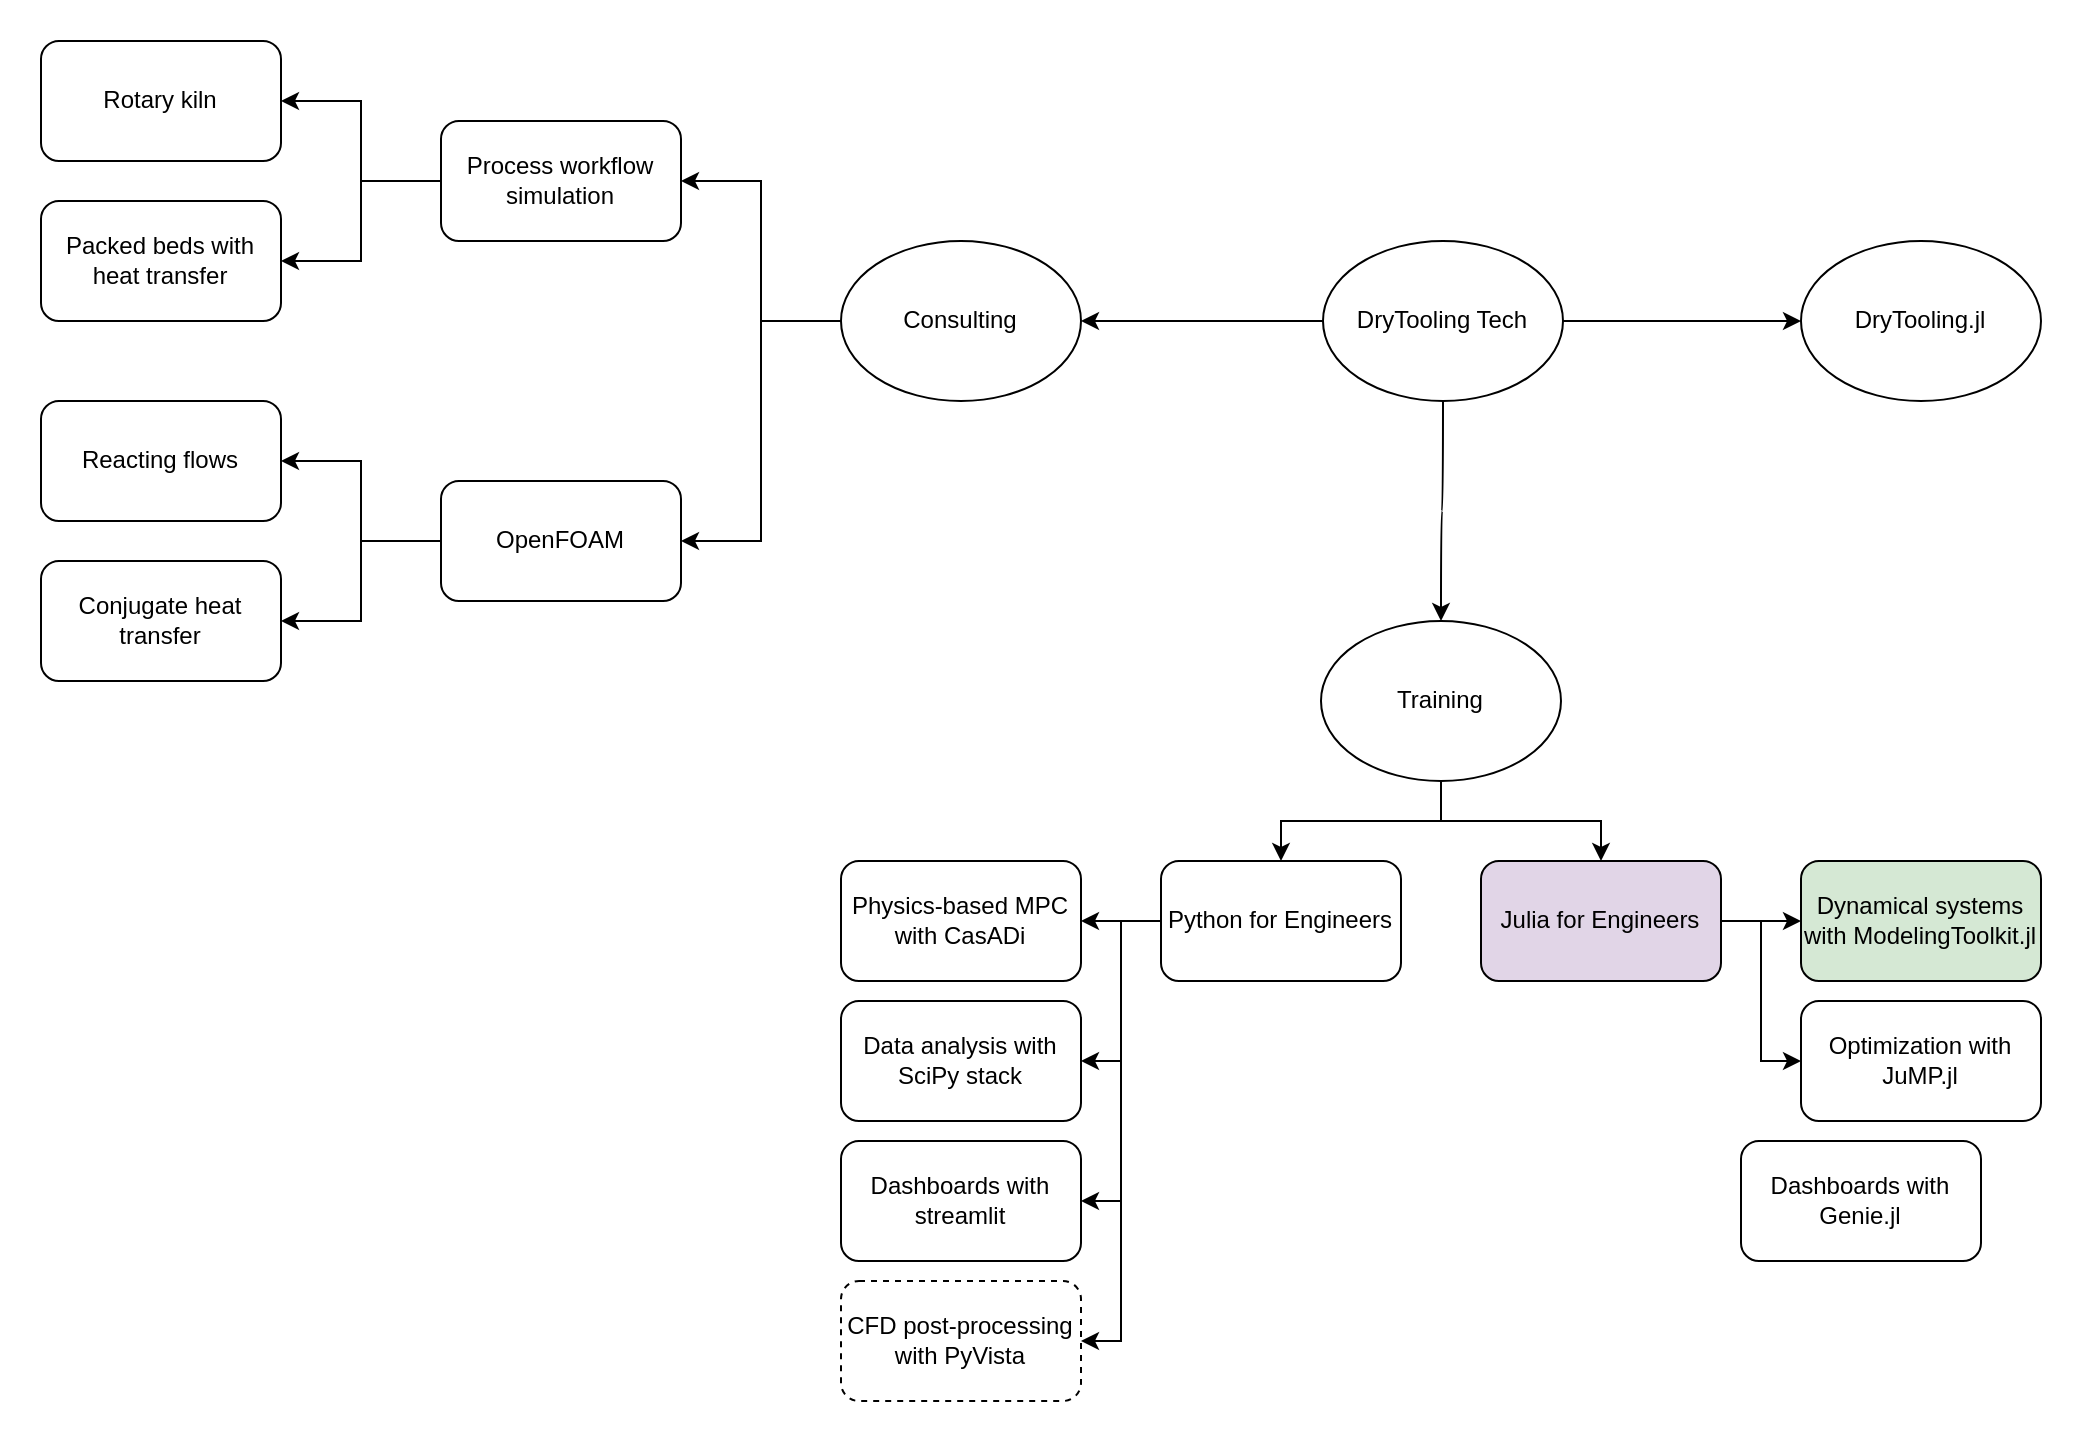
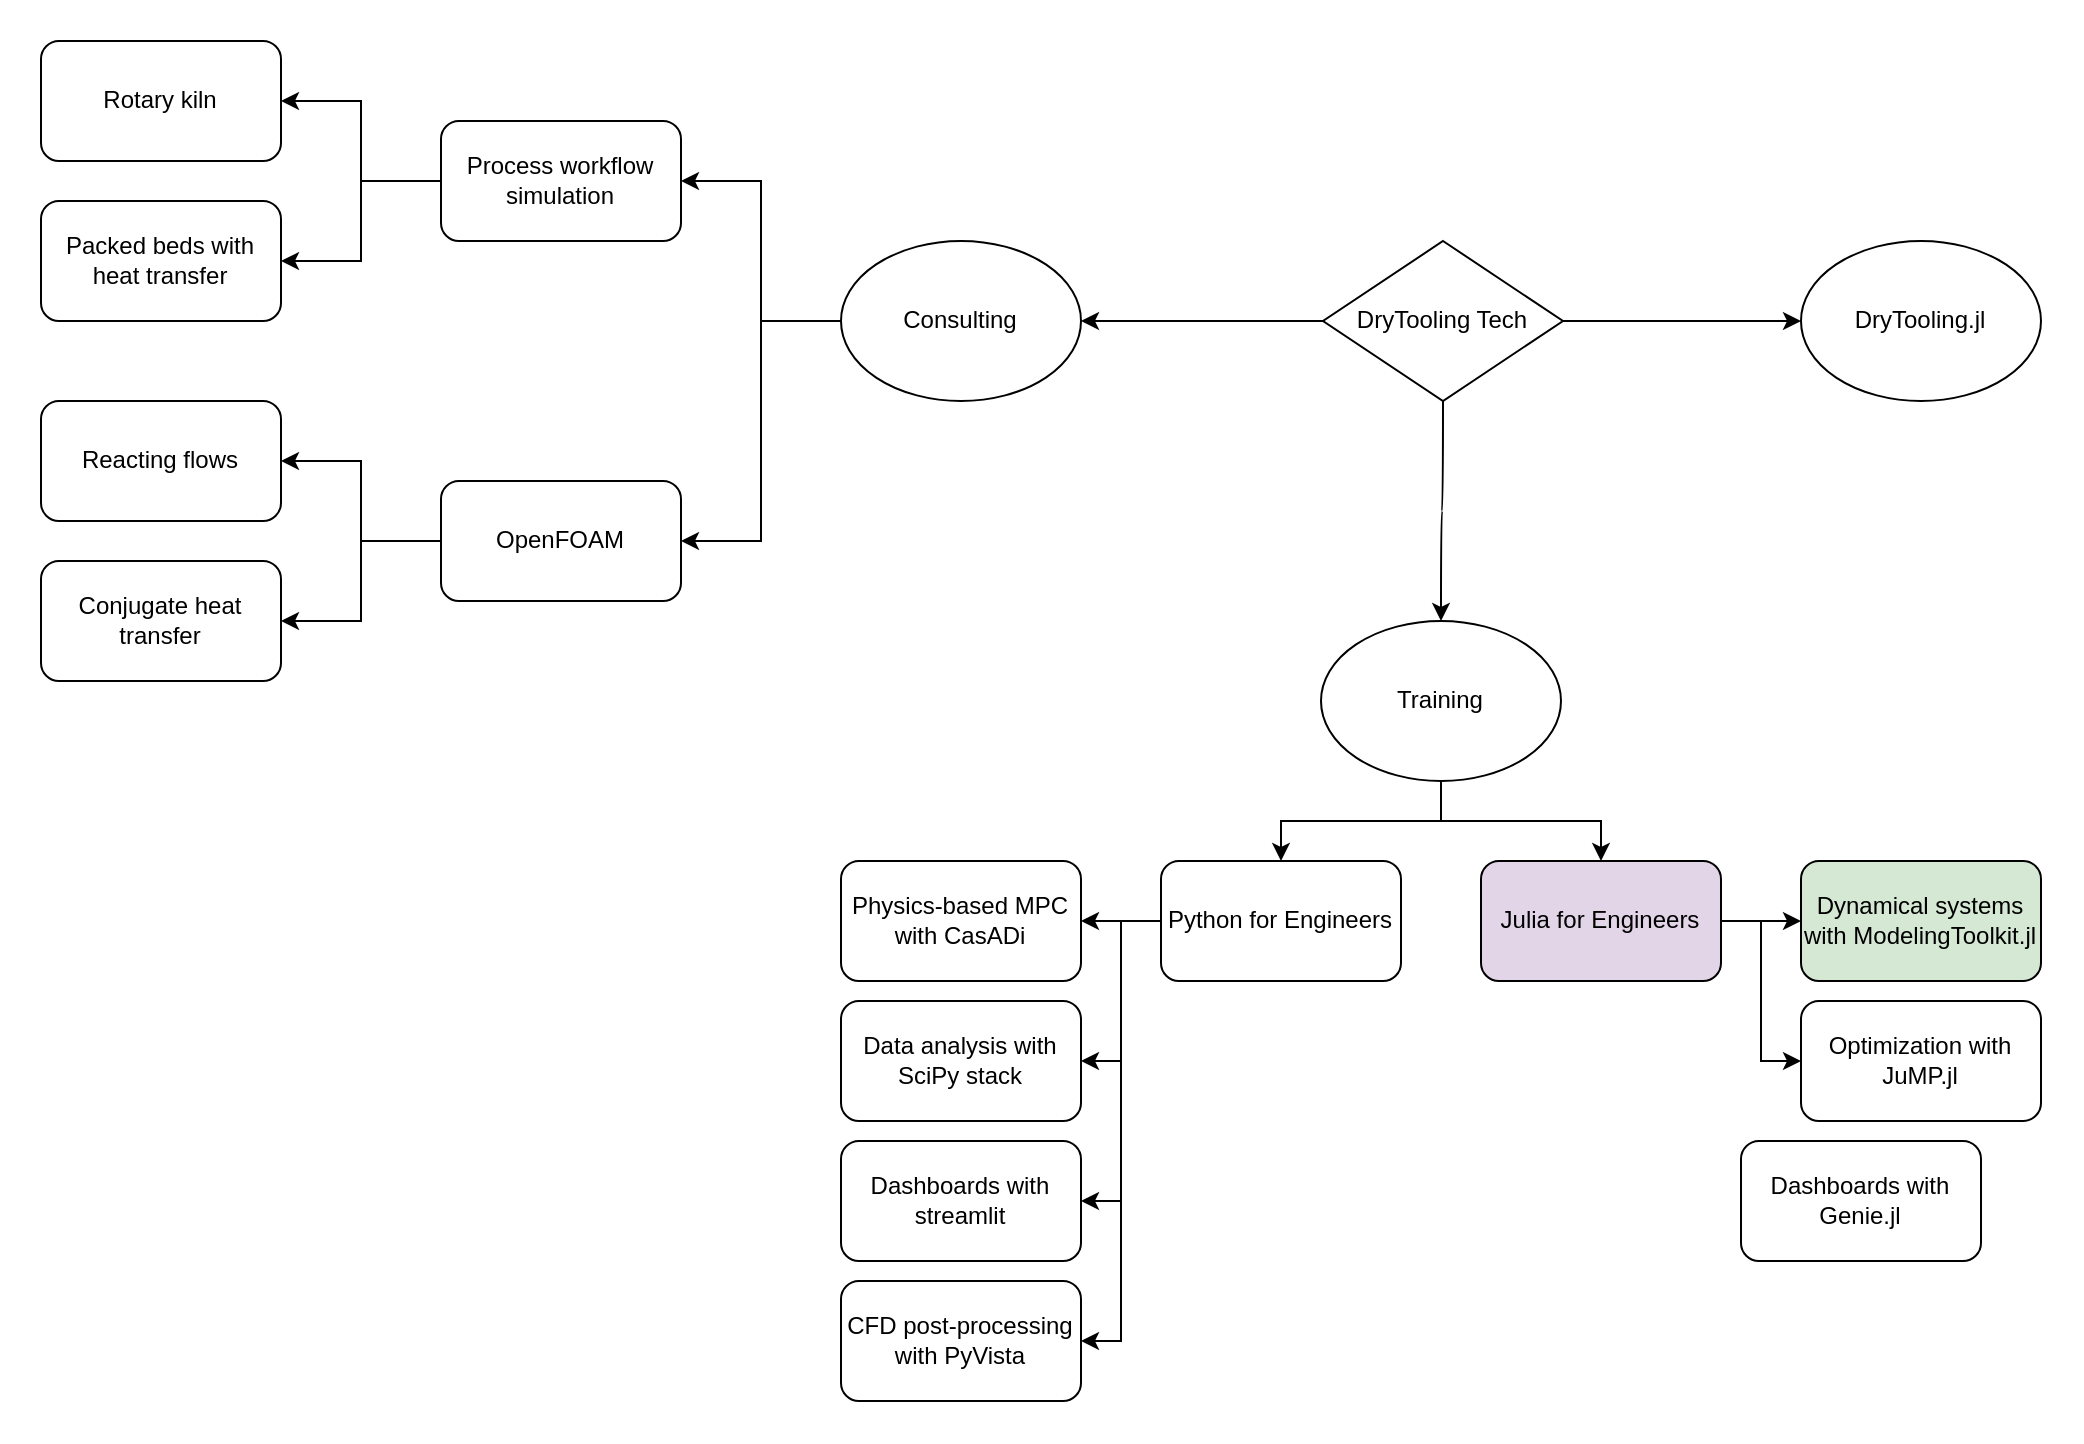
(1443, 321) -> (1443, 321)
(961, 1341) -> (961, 1341)
